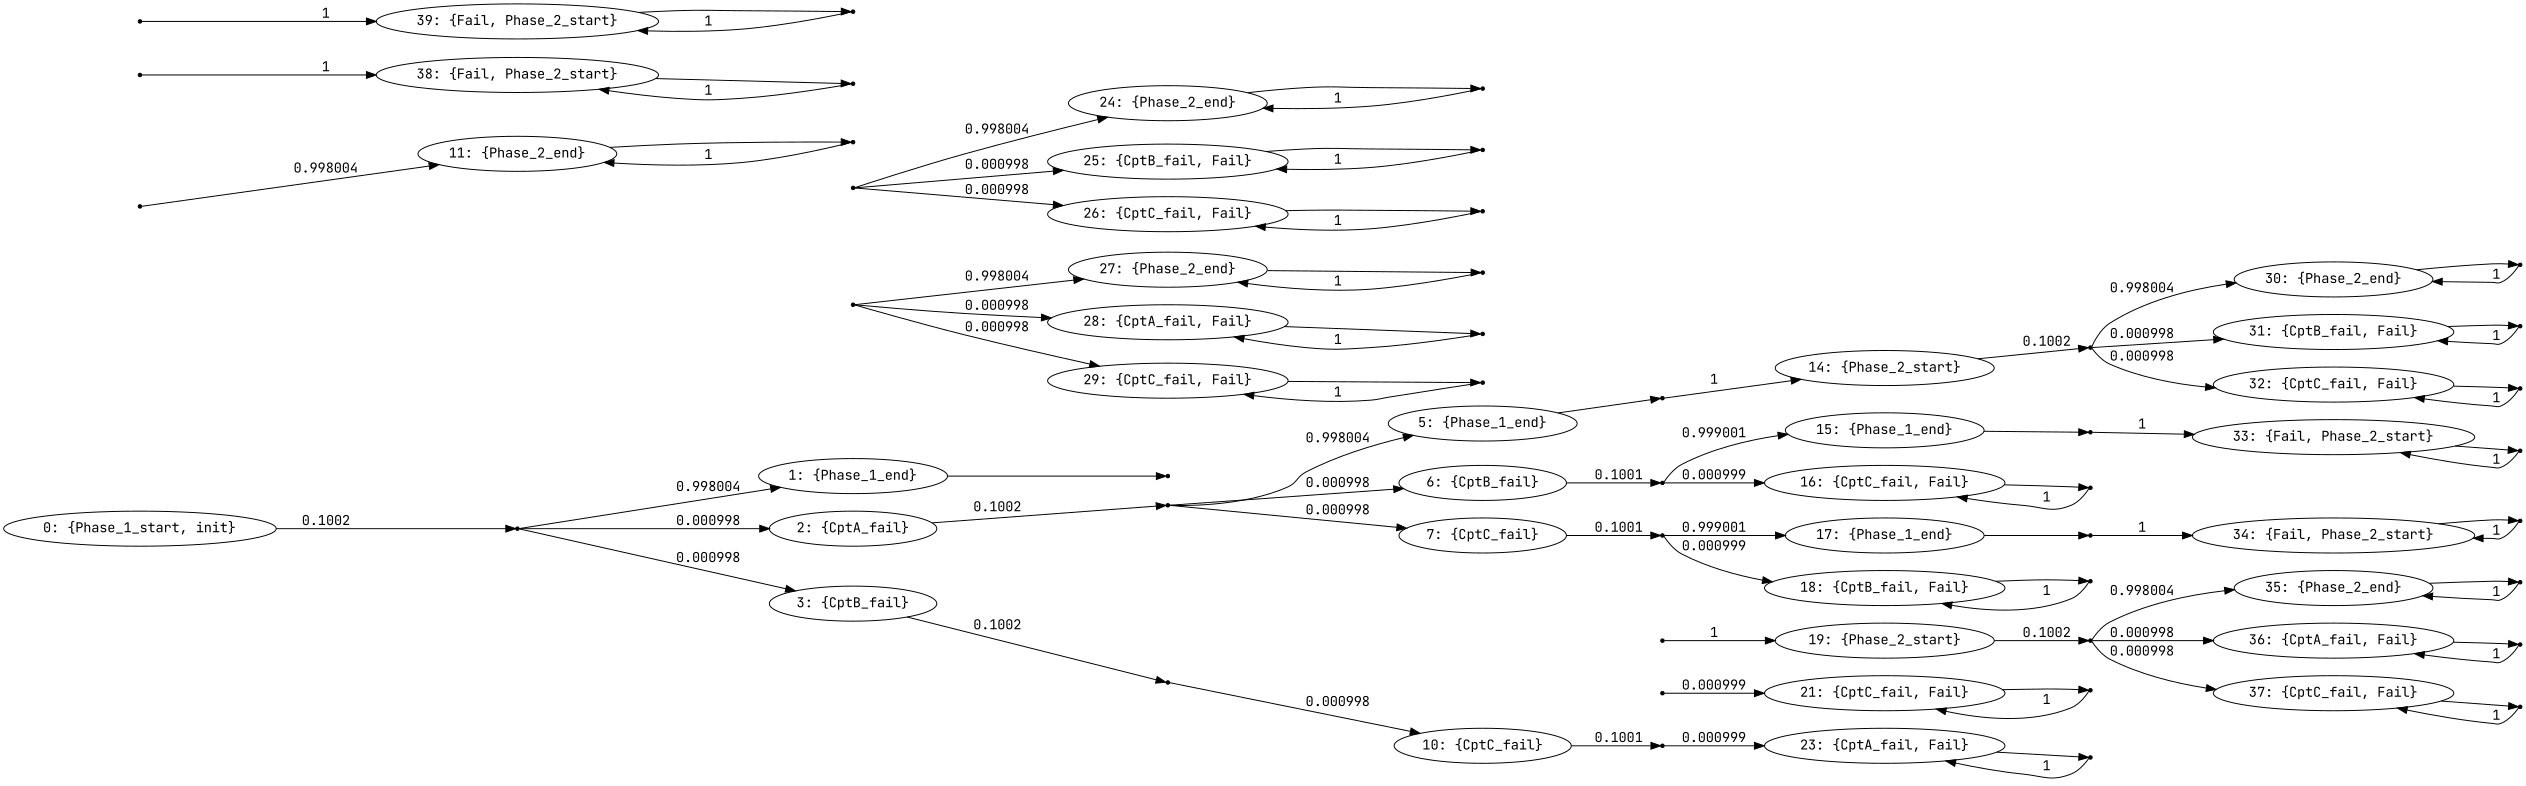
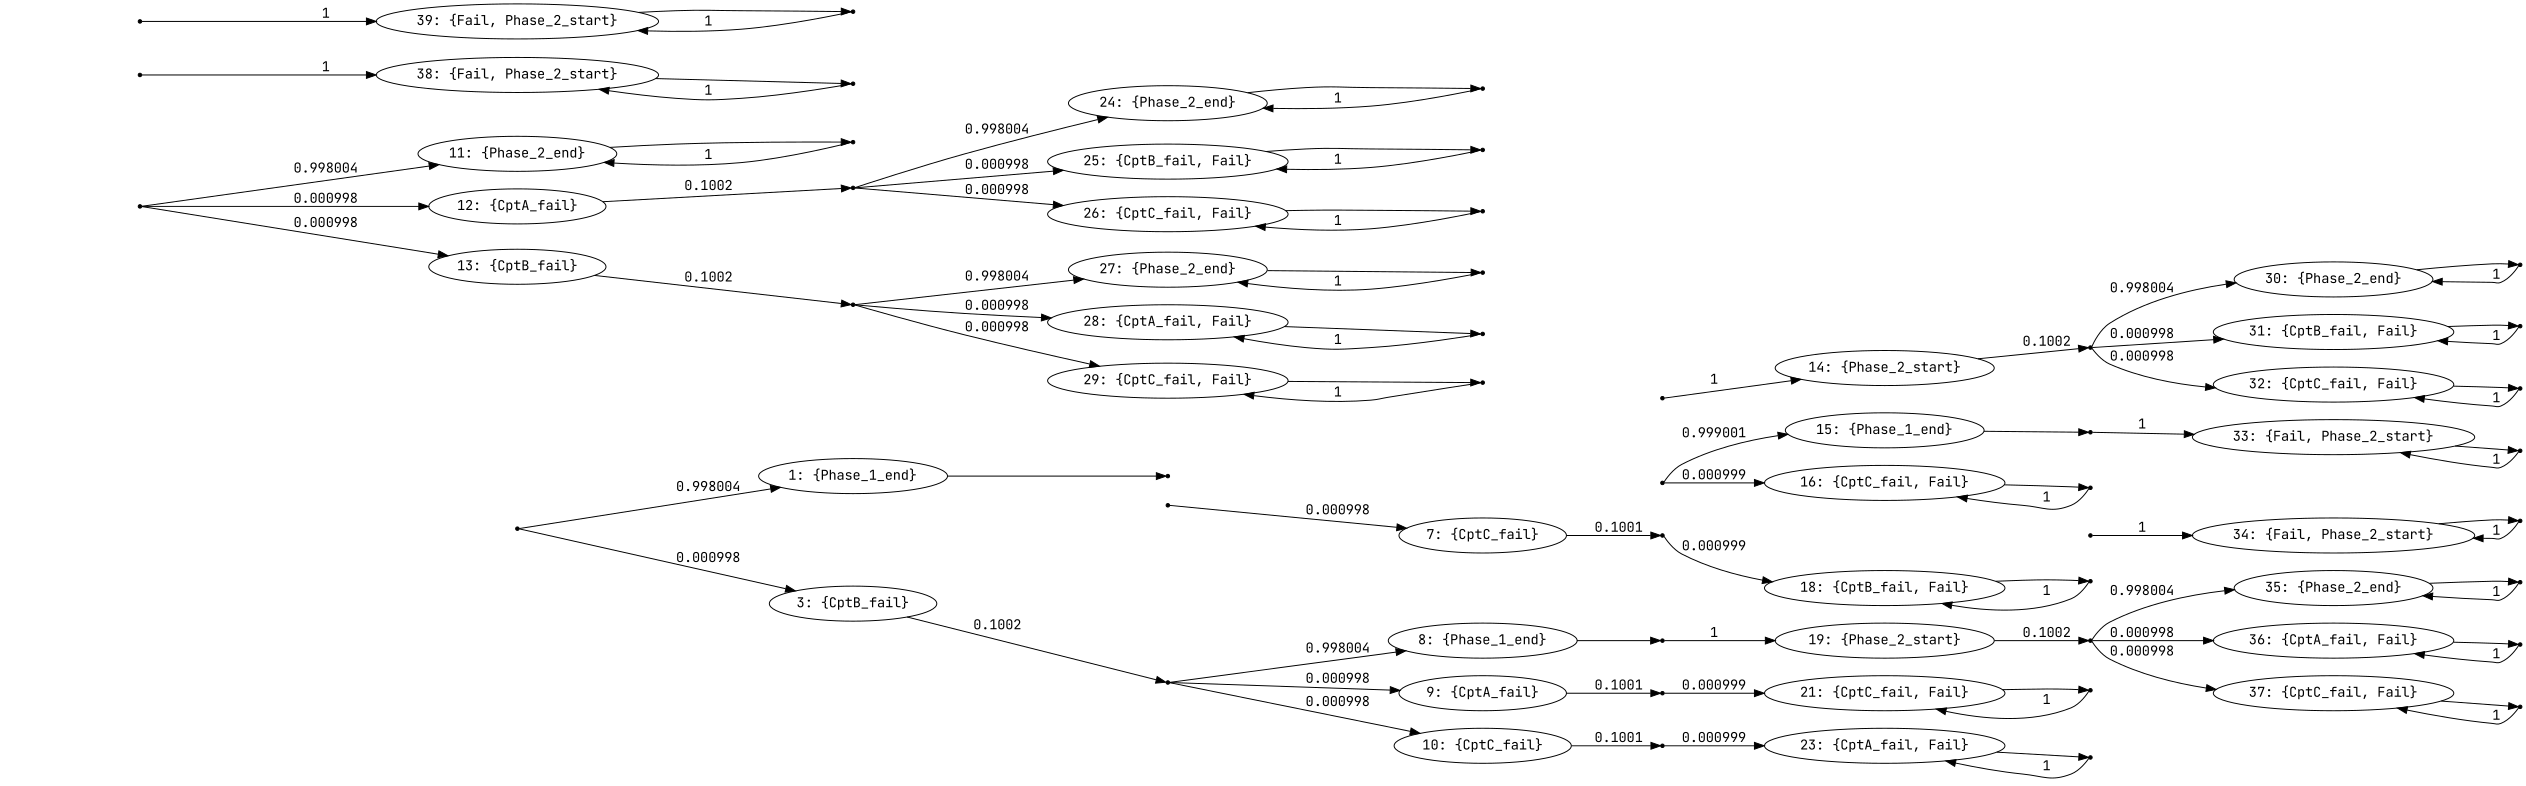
none -> (517, 206)
none -> (517, 267)
(1483, 424) -> none
(1483, 483) -> none
(140, 529) -> none
(853, 529) -> none
(1885, 535) -> none
none -> (1483, 641)
none -> (1483, 693)
